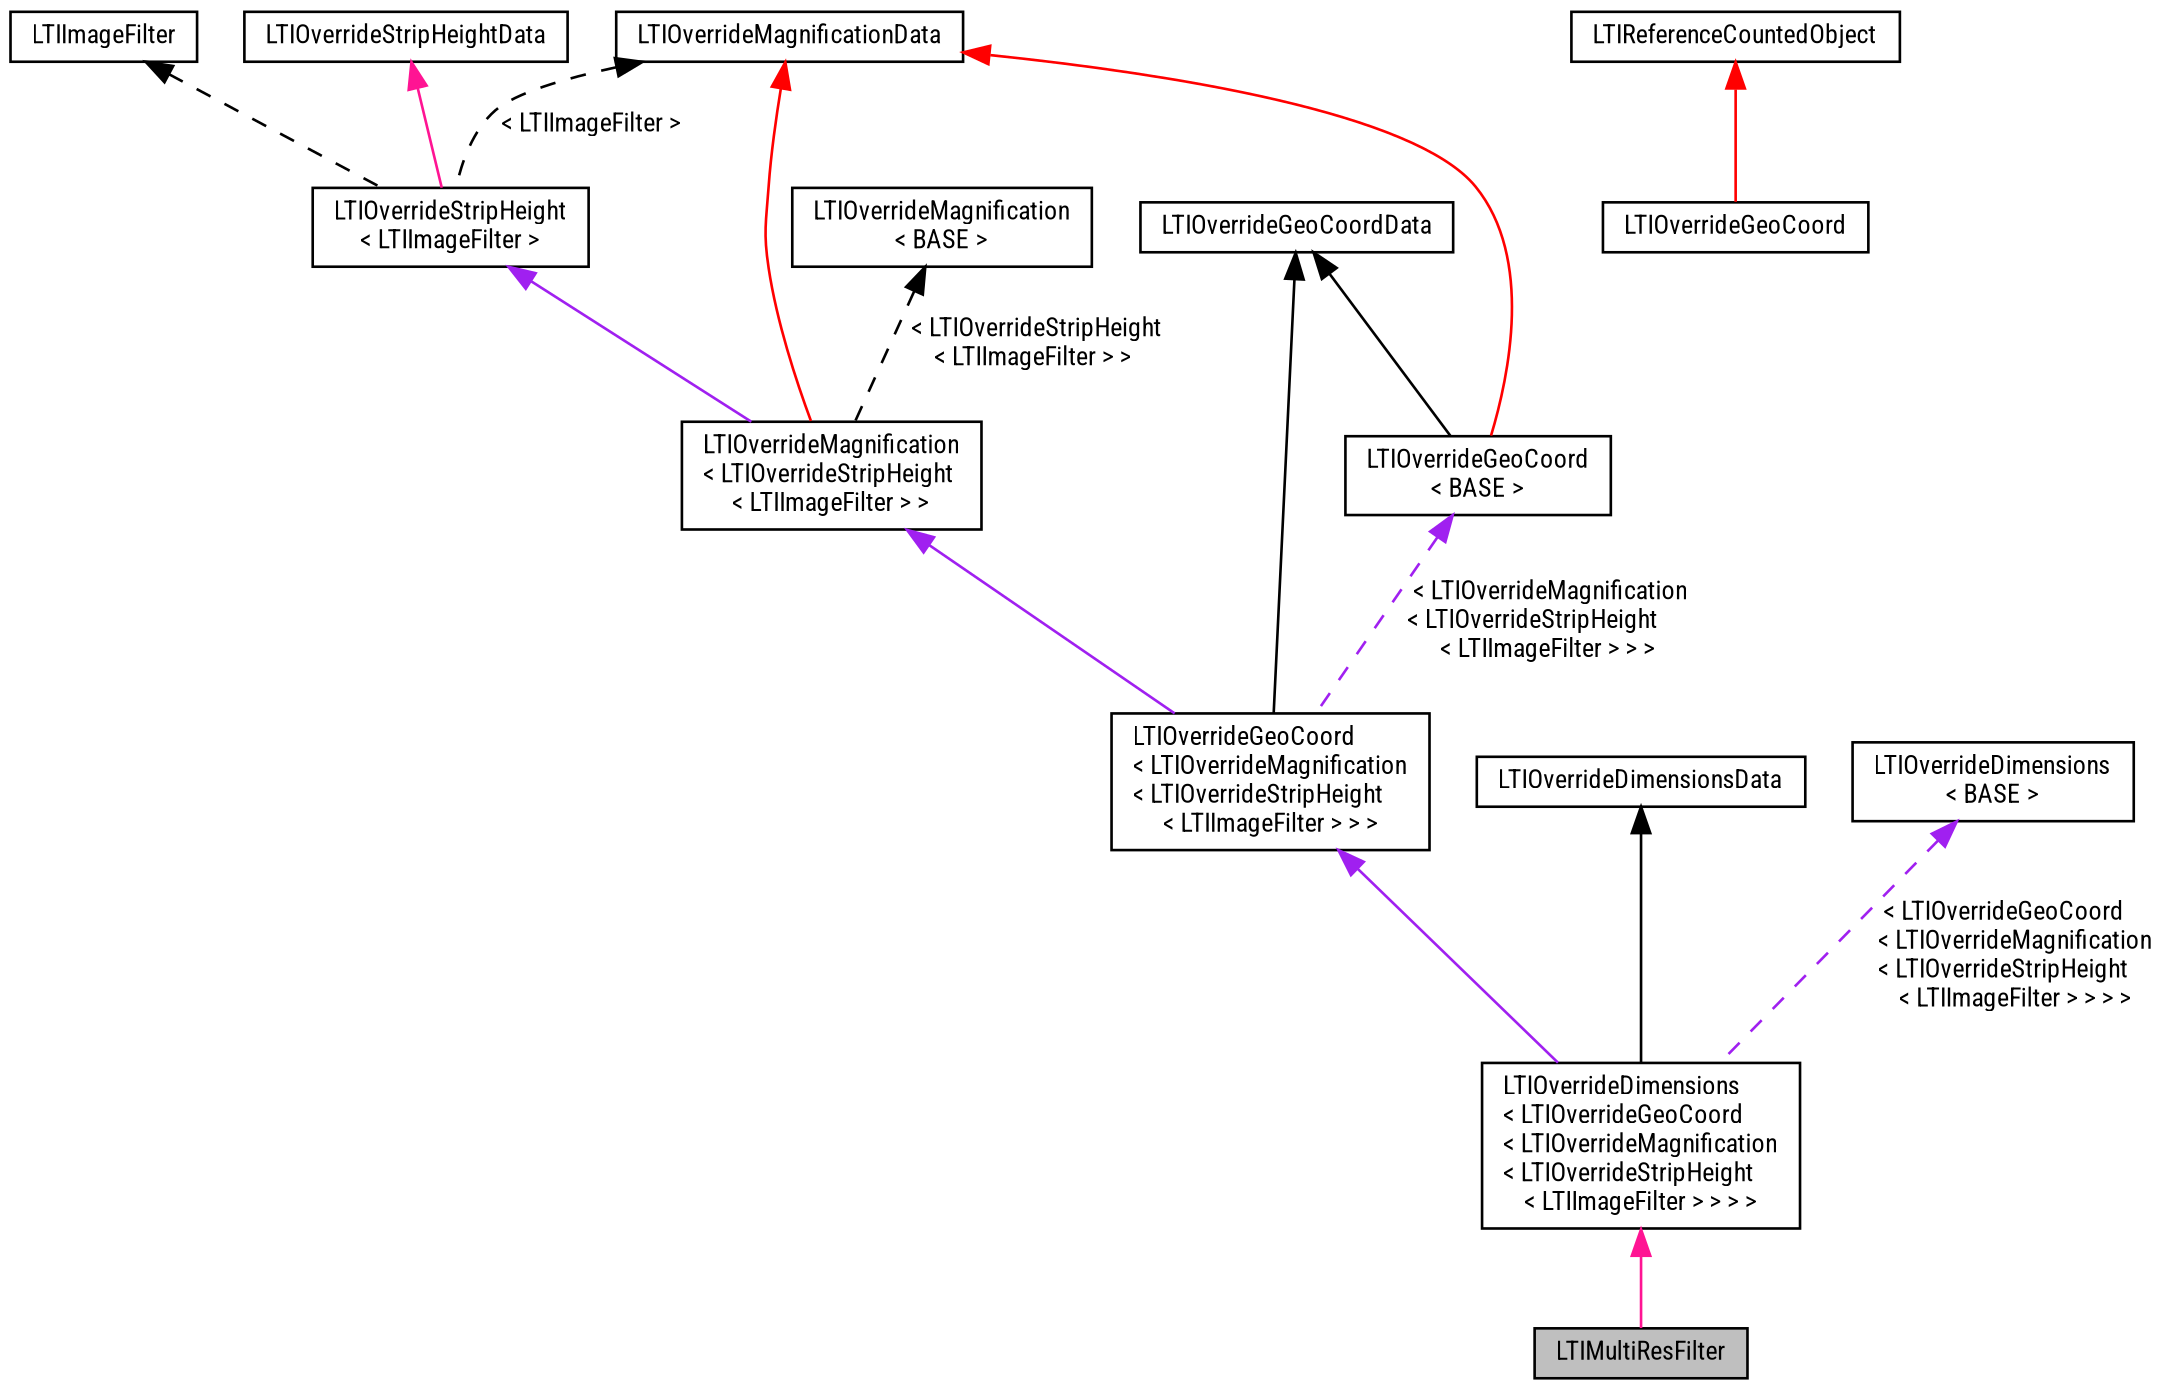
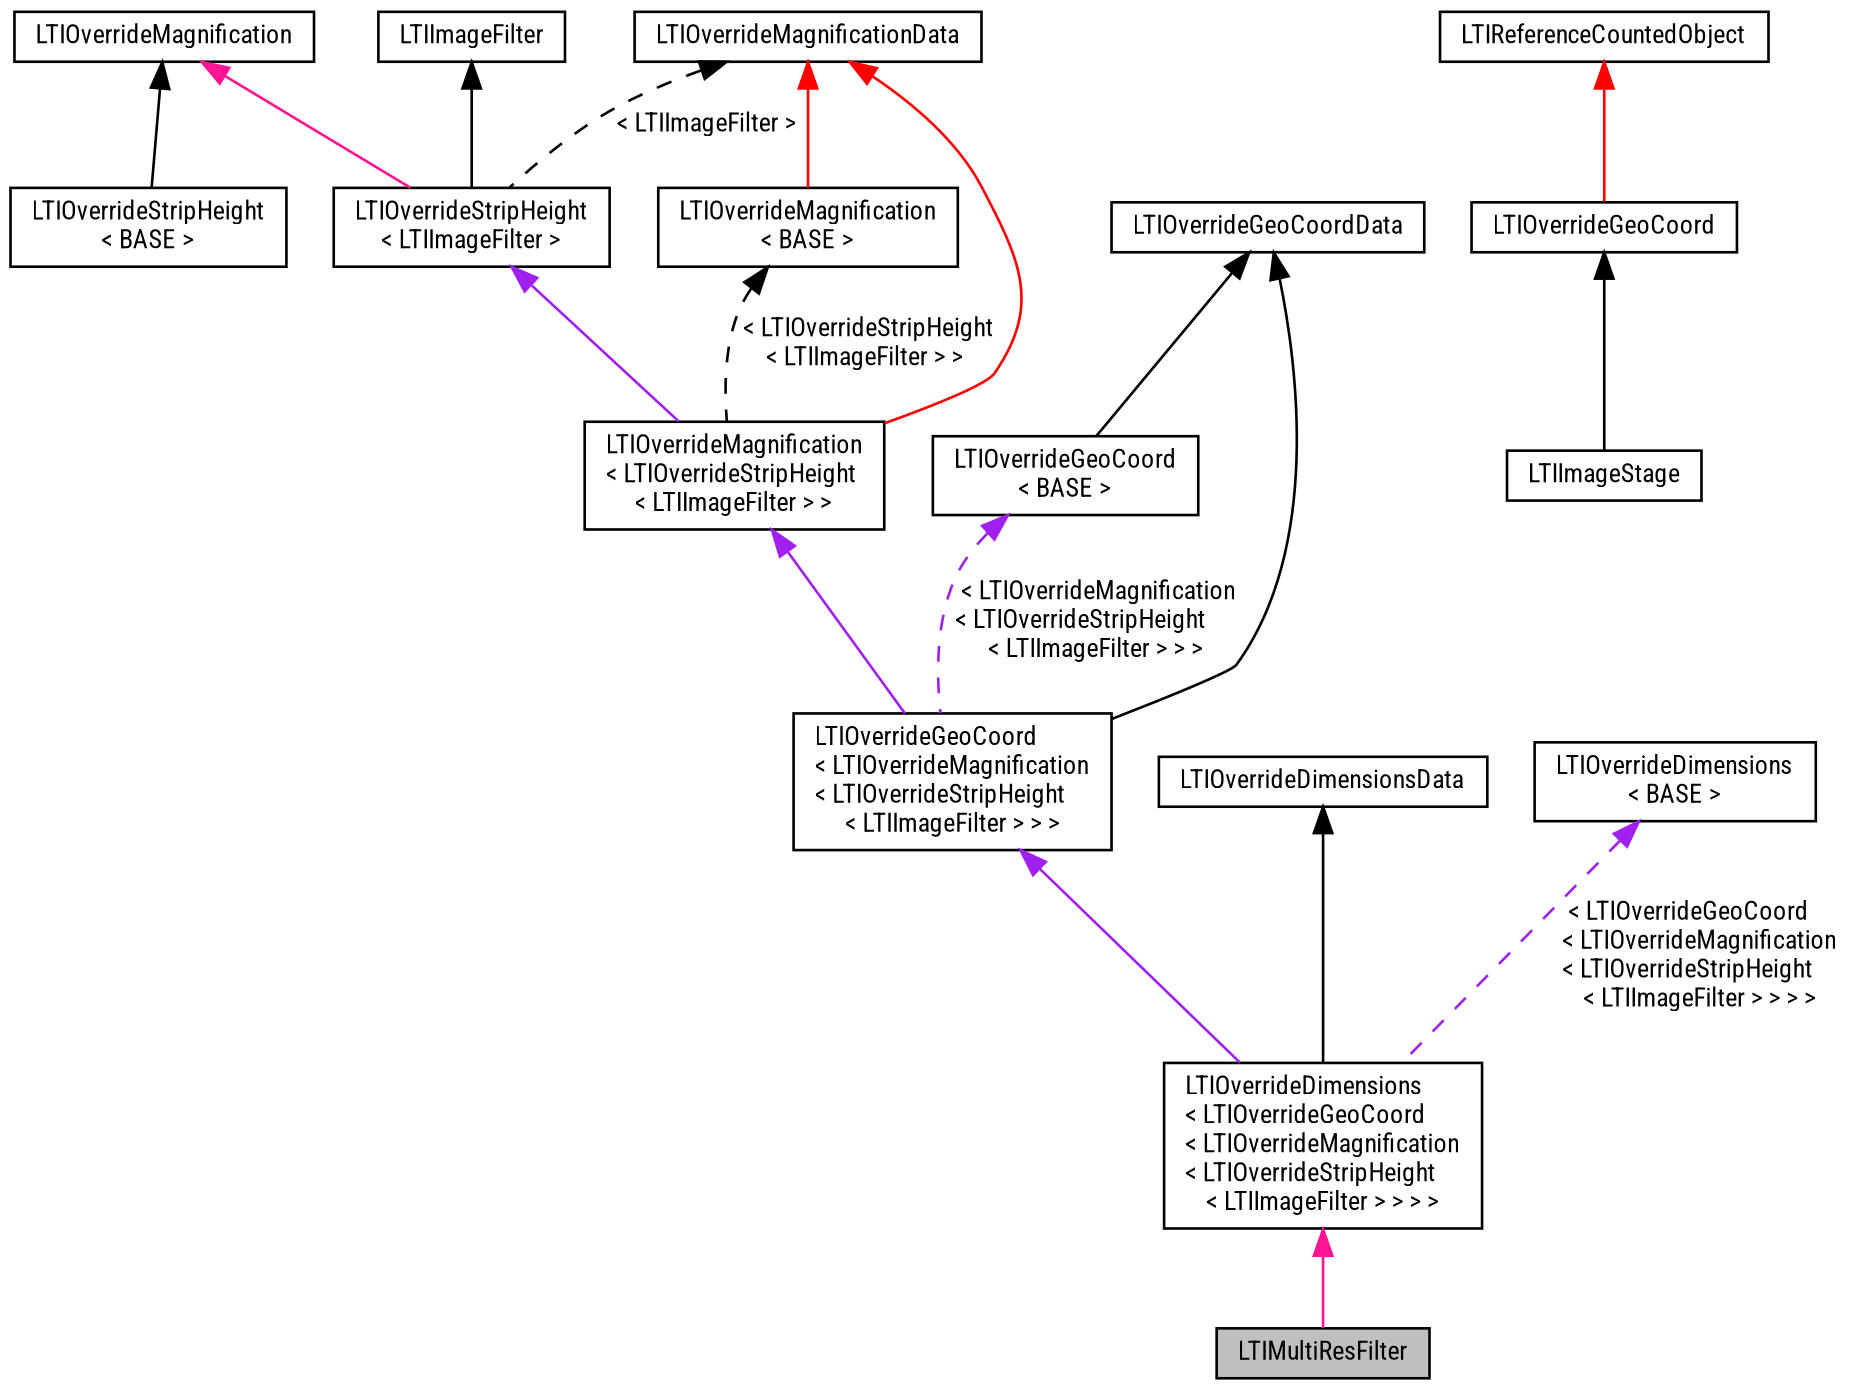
(406, 37) -> (164, 37)
(1367, 126) -> (808, 138)
(275, 131) -> (472, 138)
none -> (148, 227)
none -> (1604, 476)
